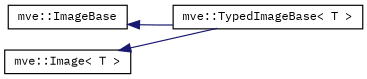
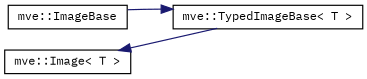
(156, 25) -> (144, 9)
